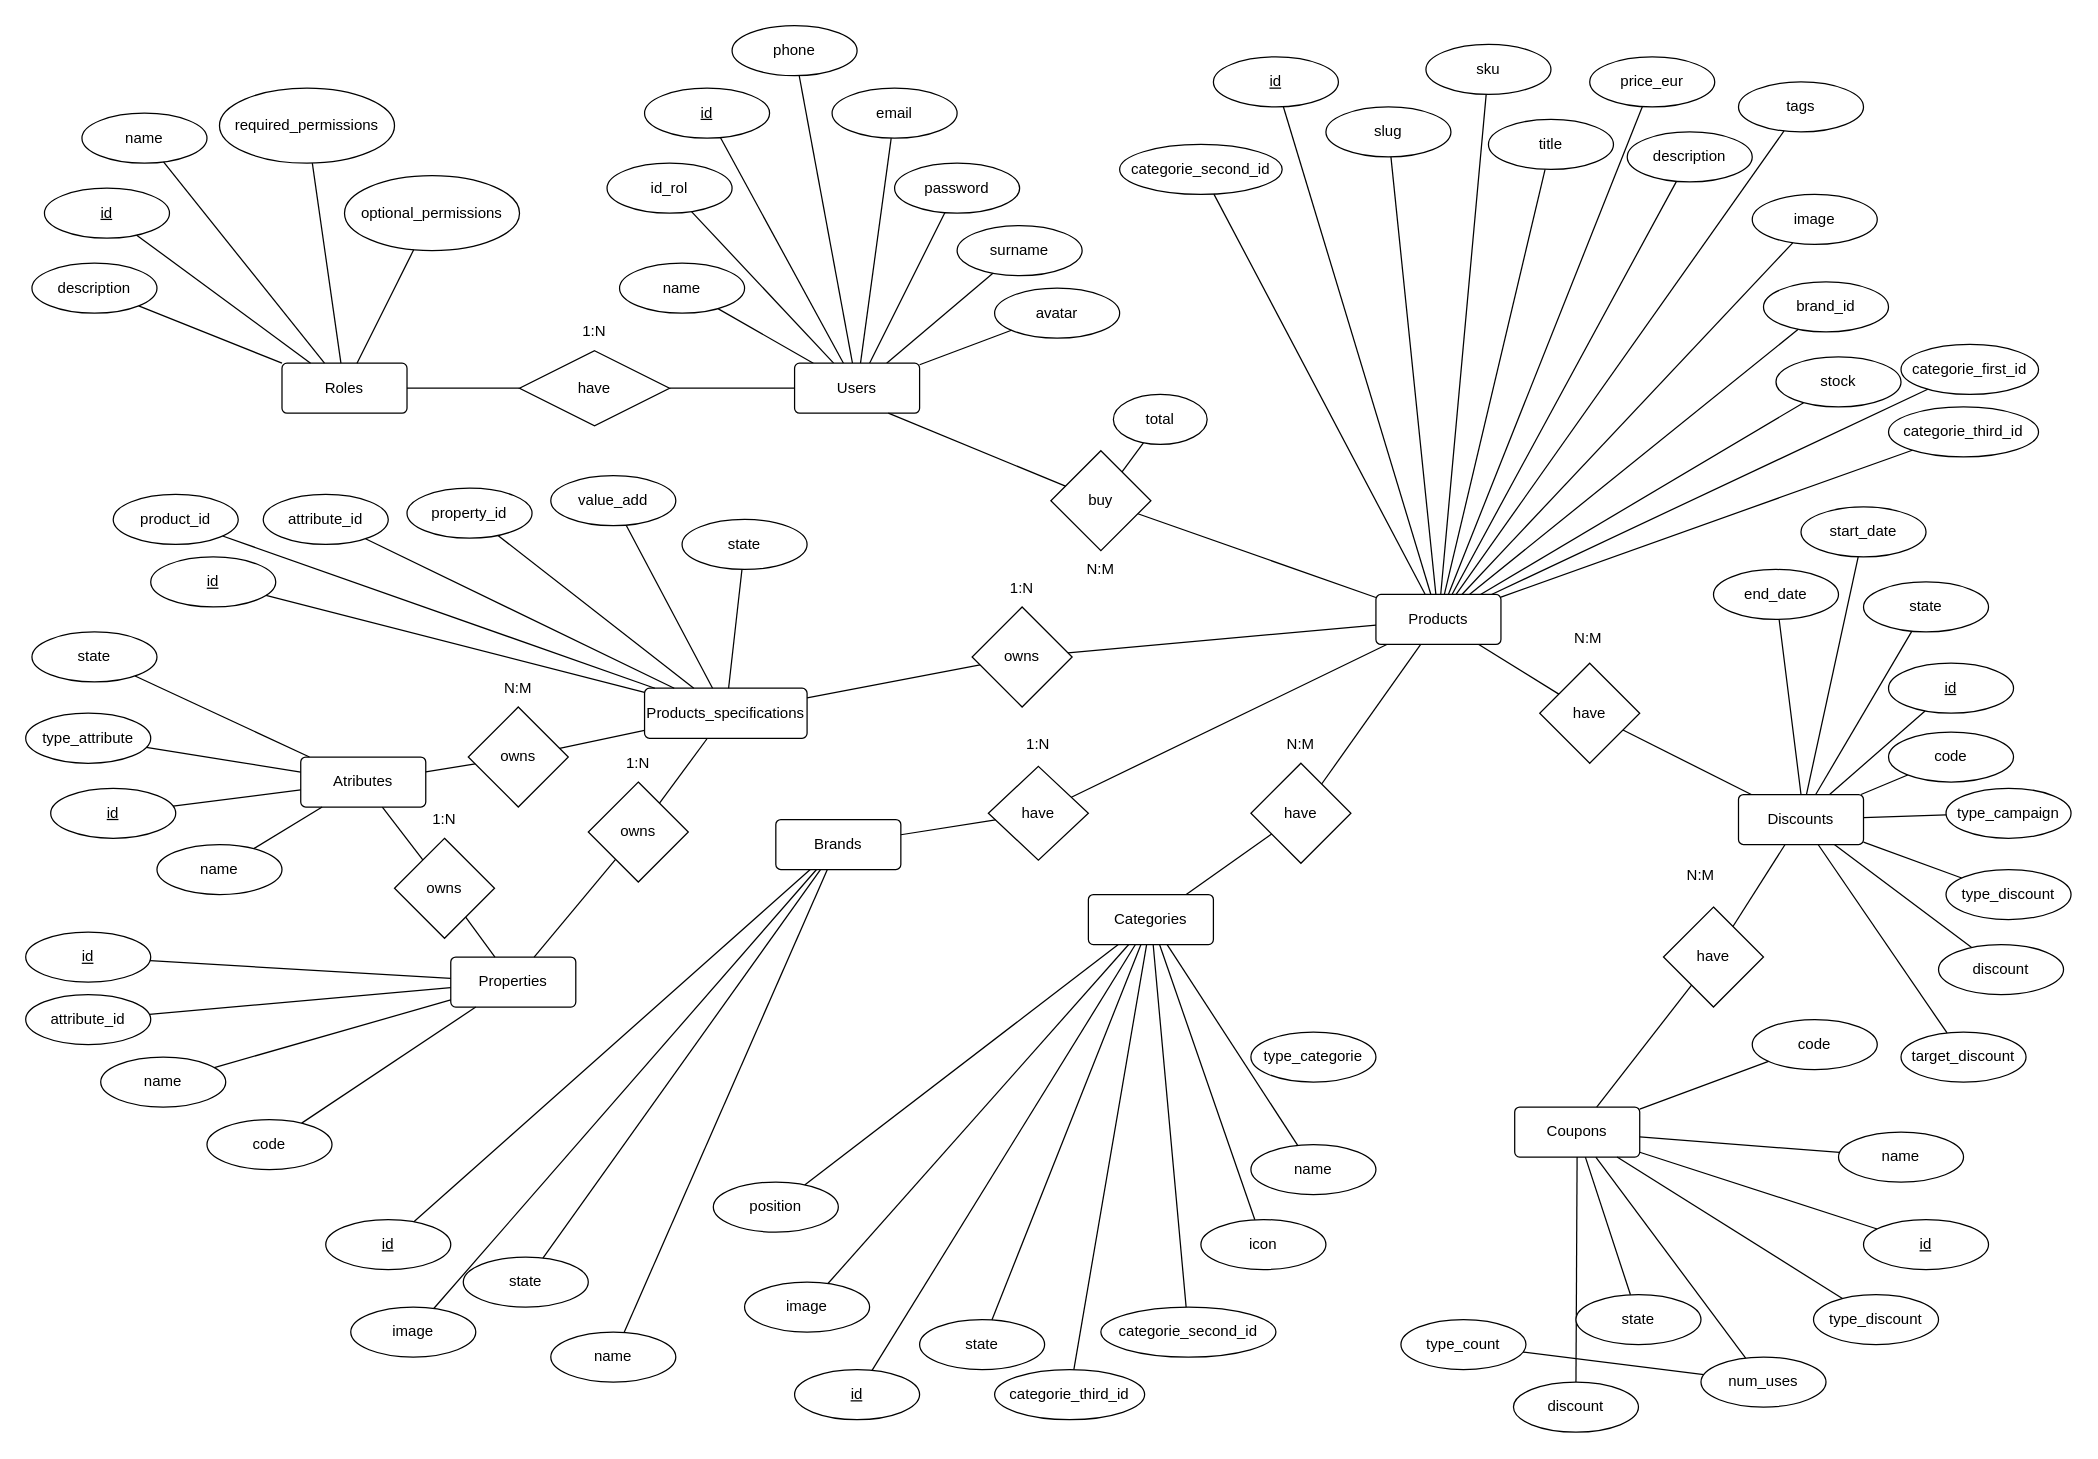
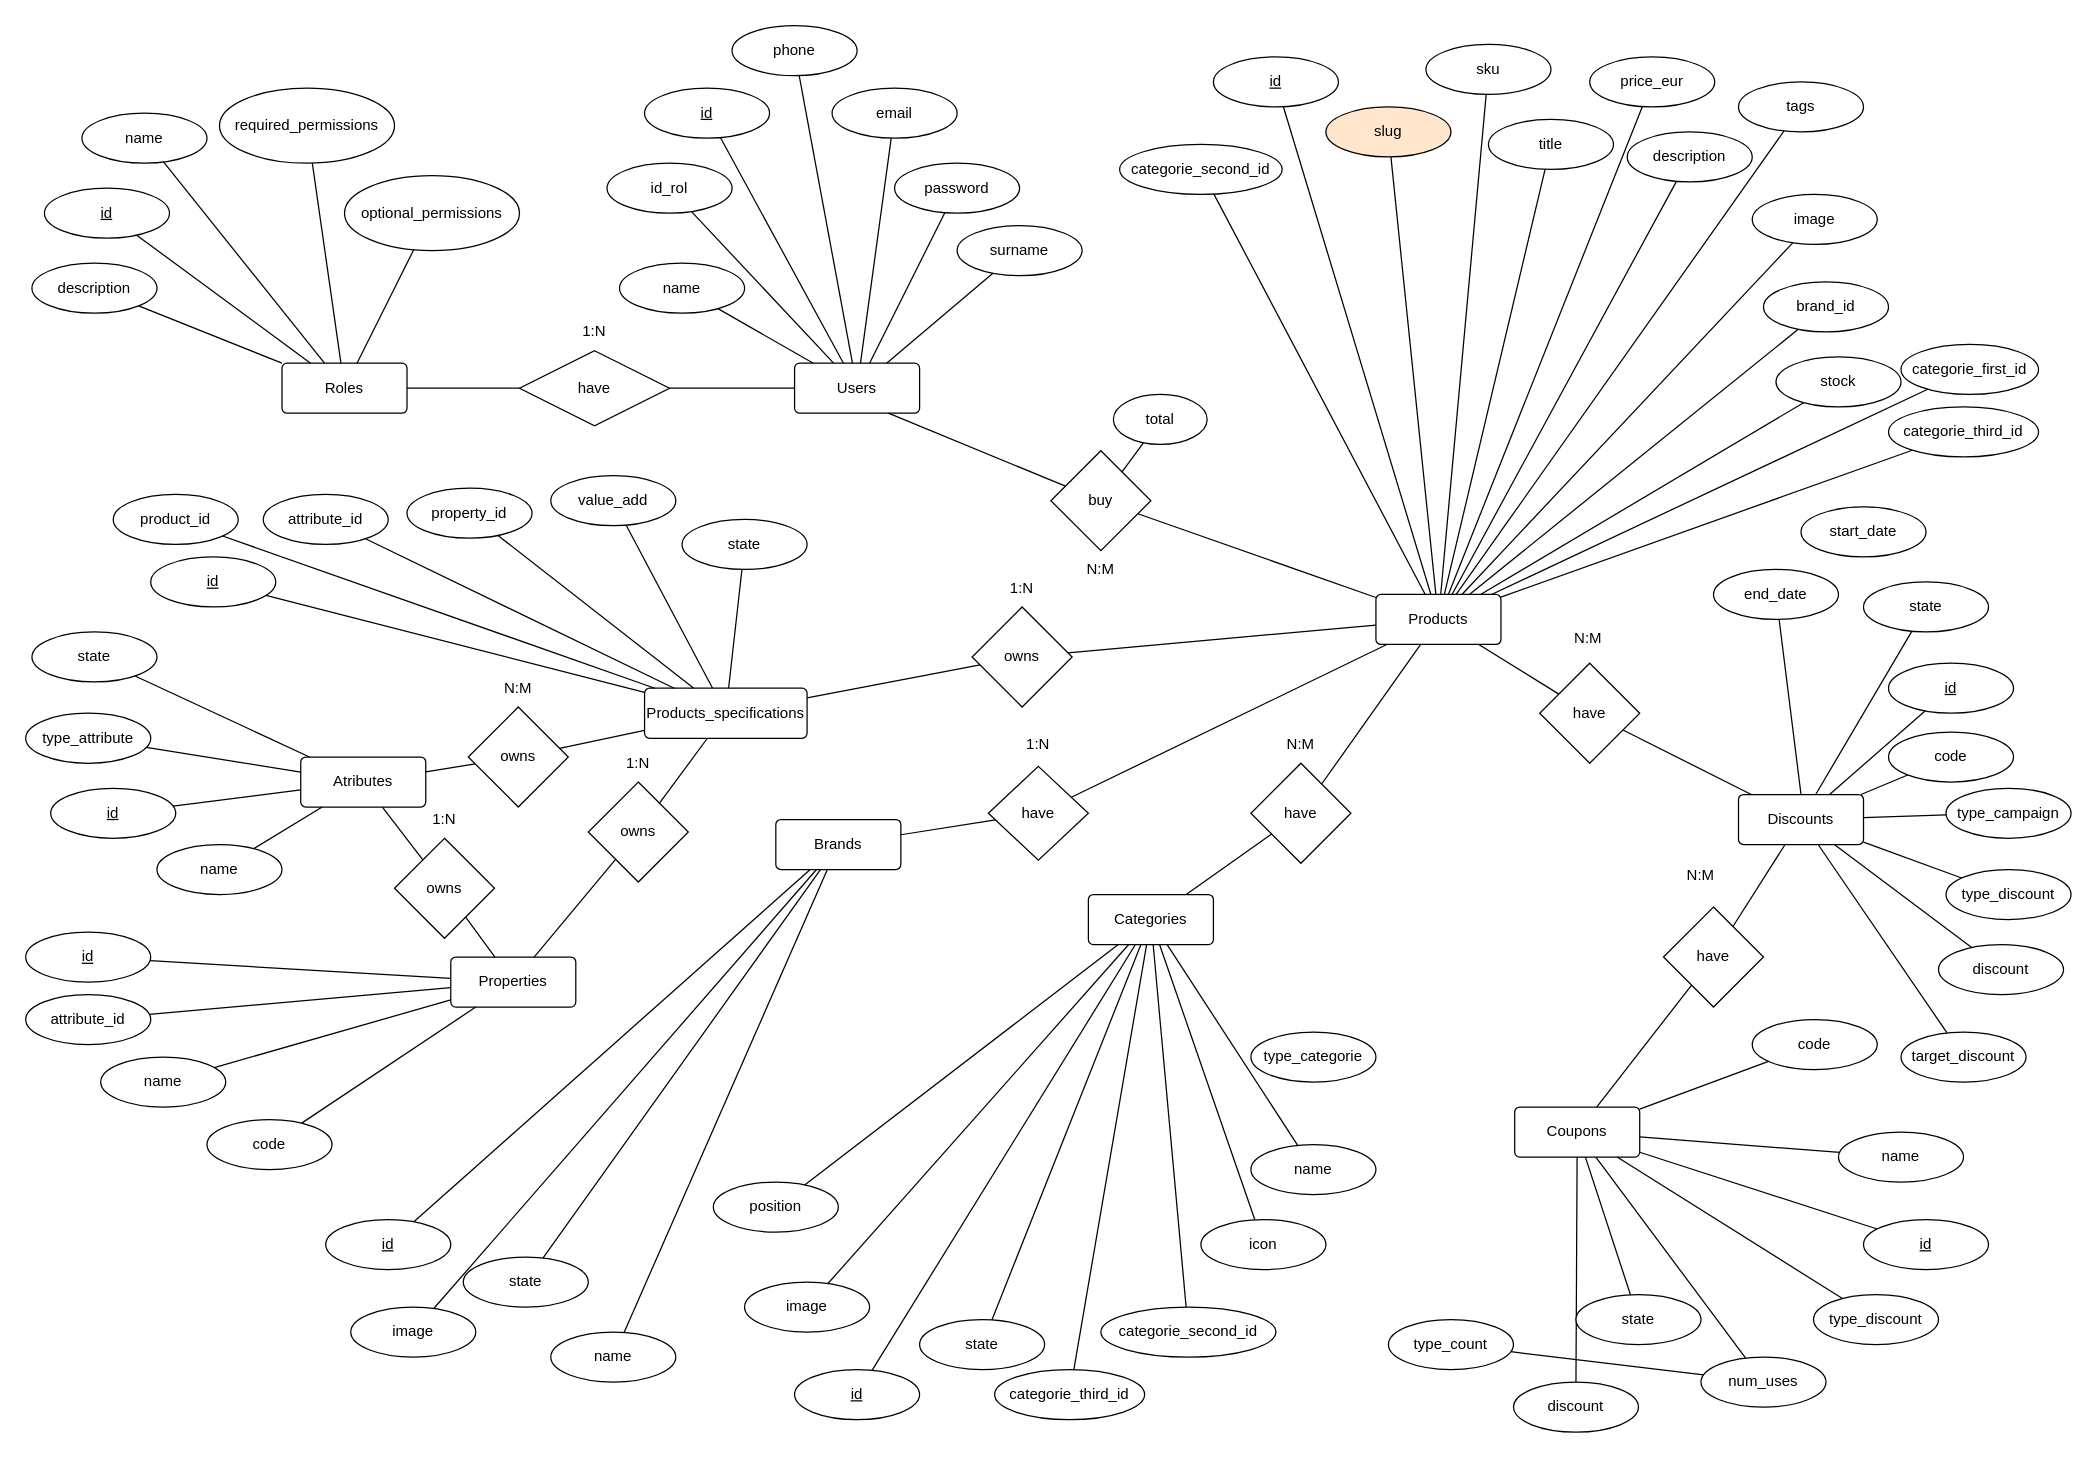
(1388, 132) -> (1388, 132)
(1057, 313) -> none
(965, 347) -> none
(1832, 675) -> none
(1463, 1344) -> (1451, 1344)
